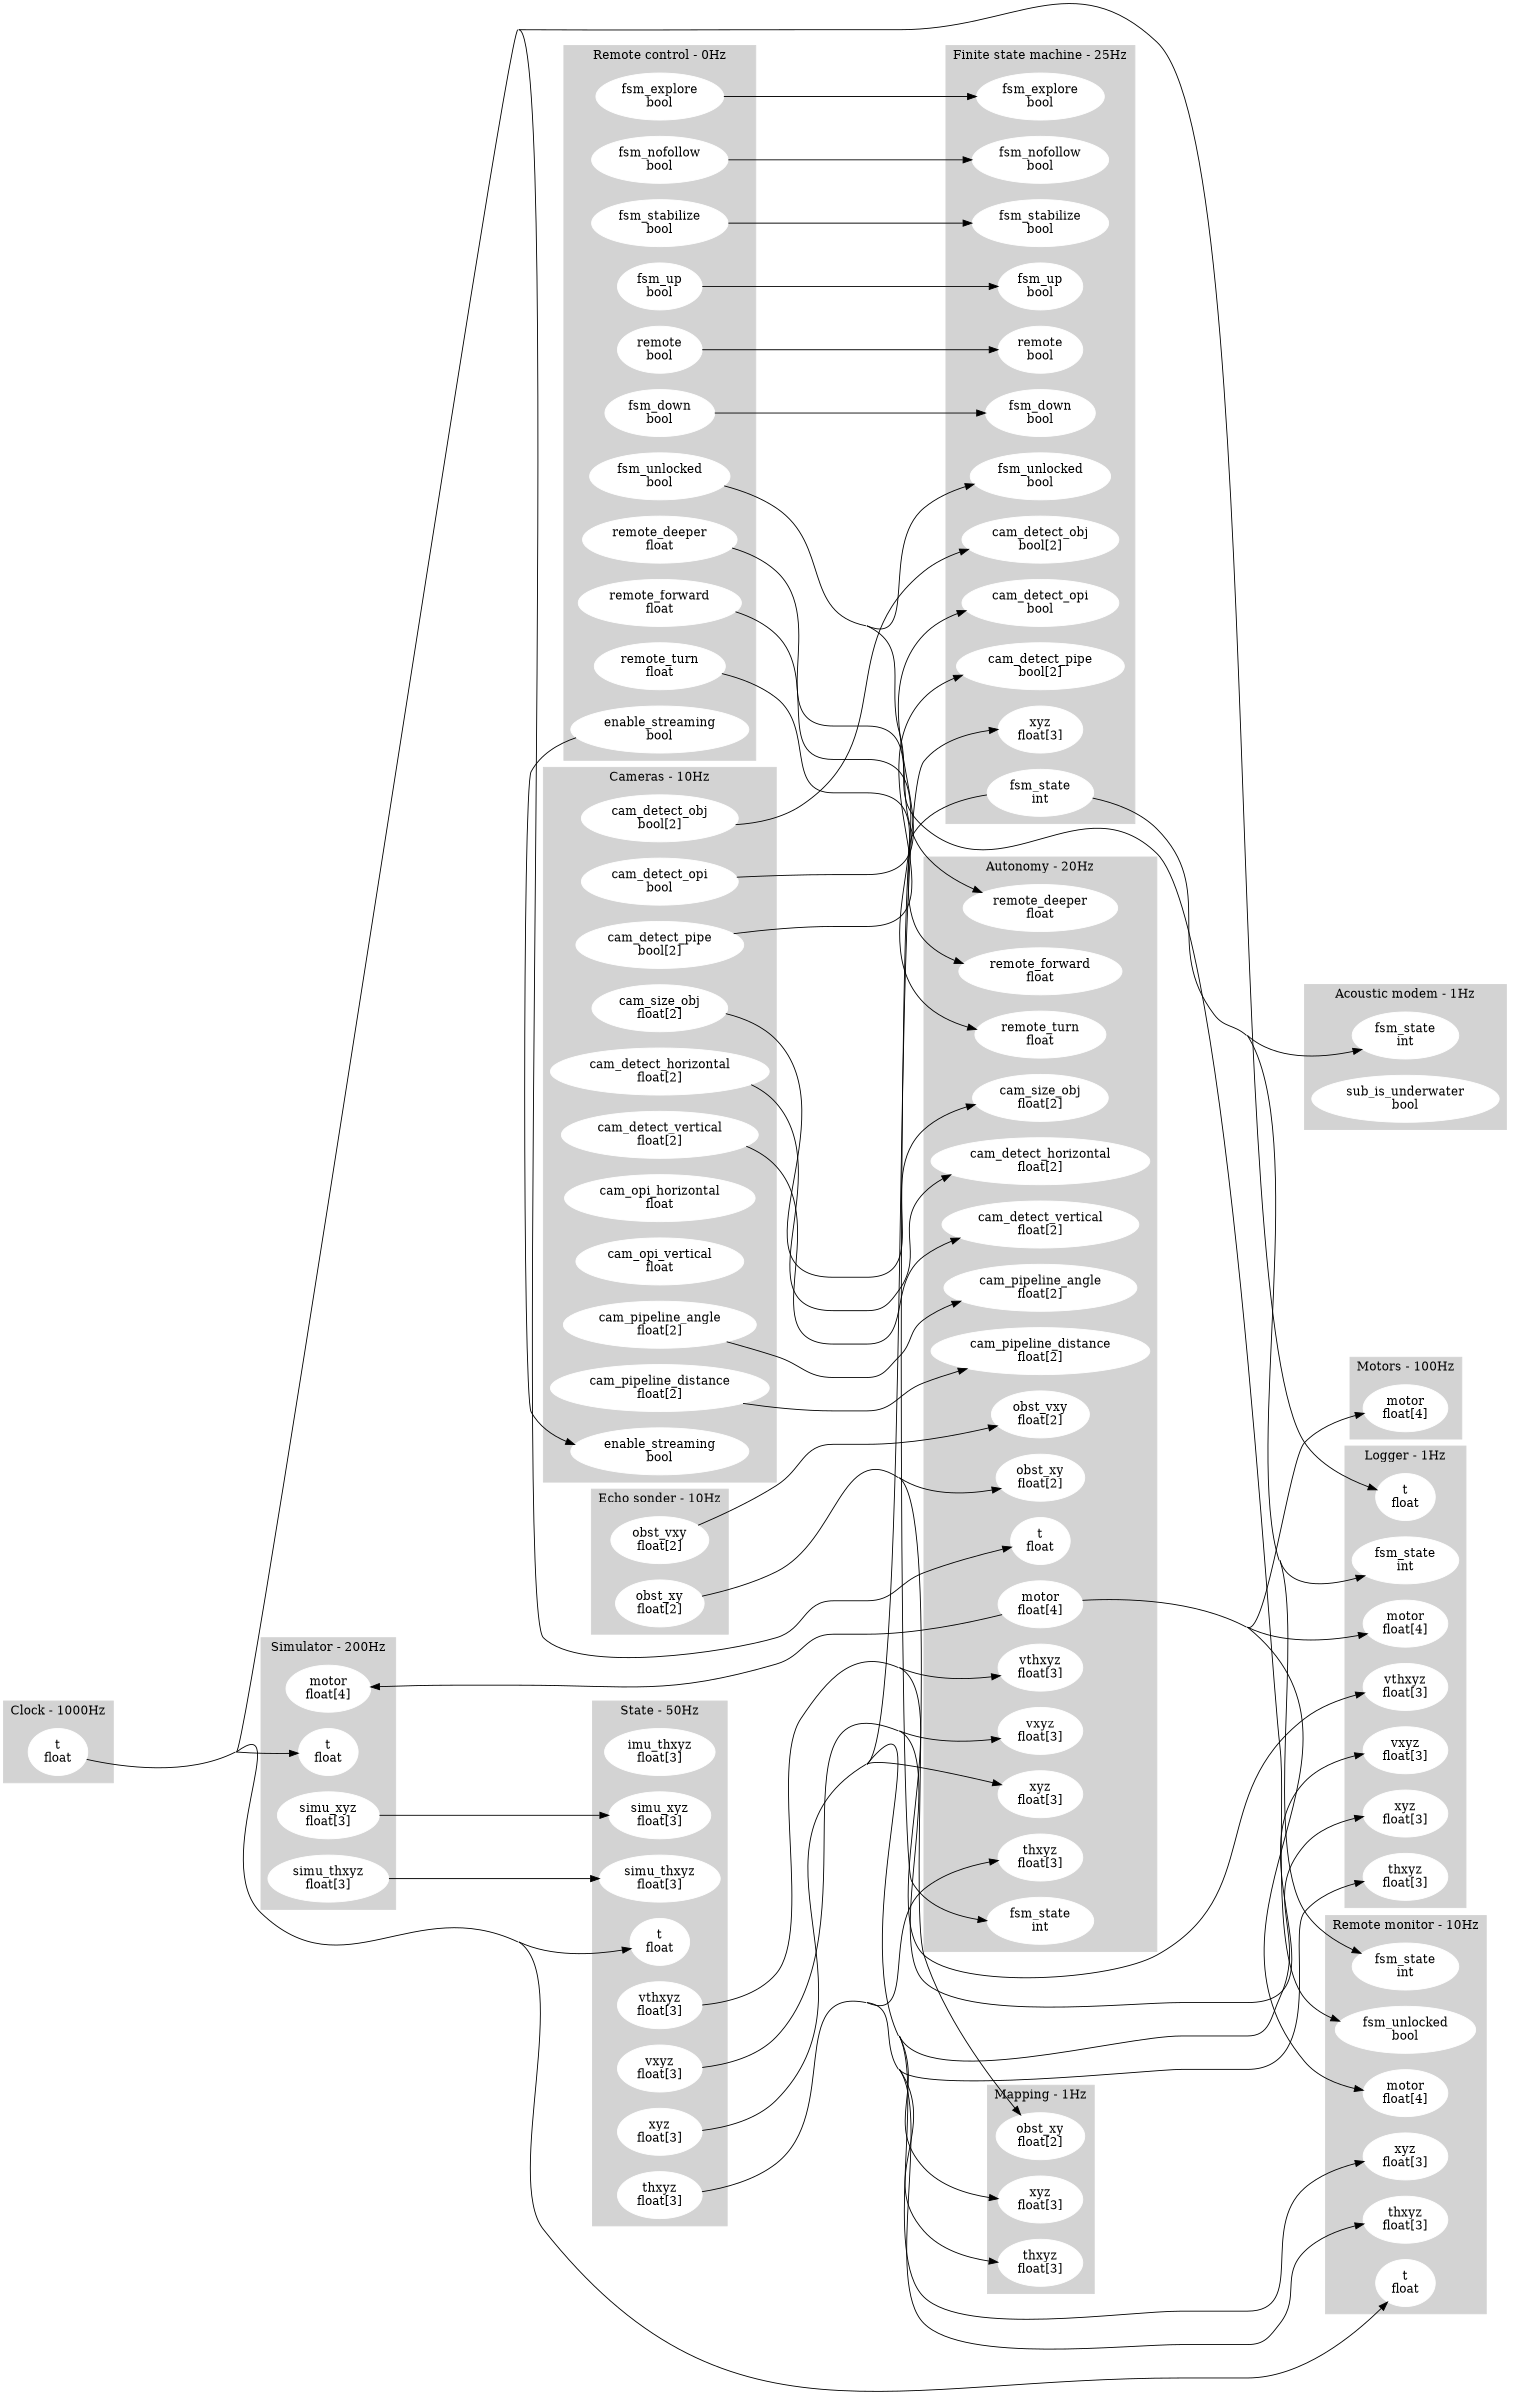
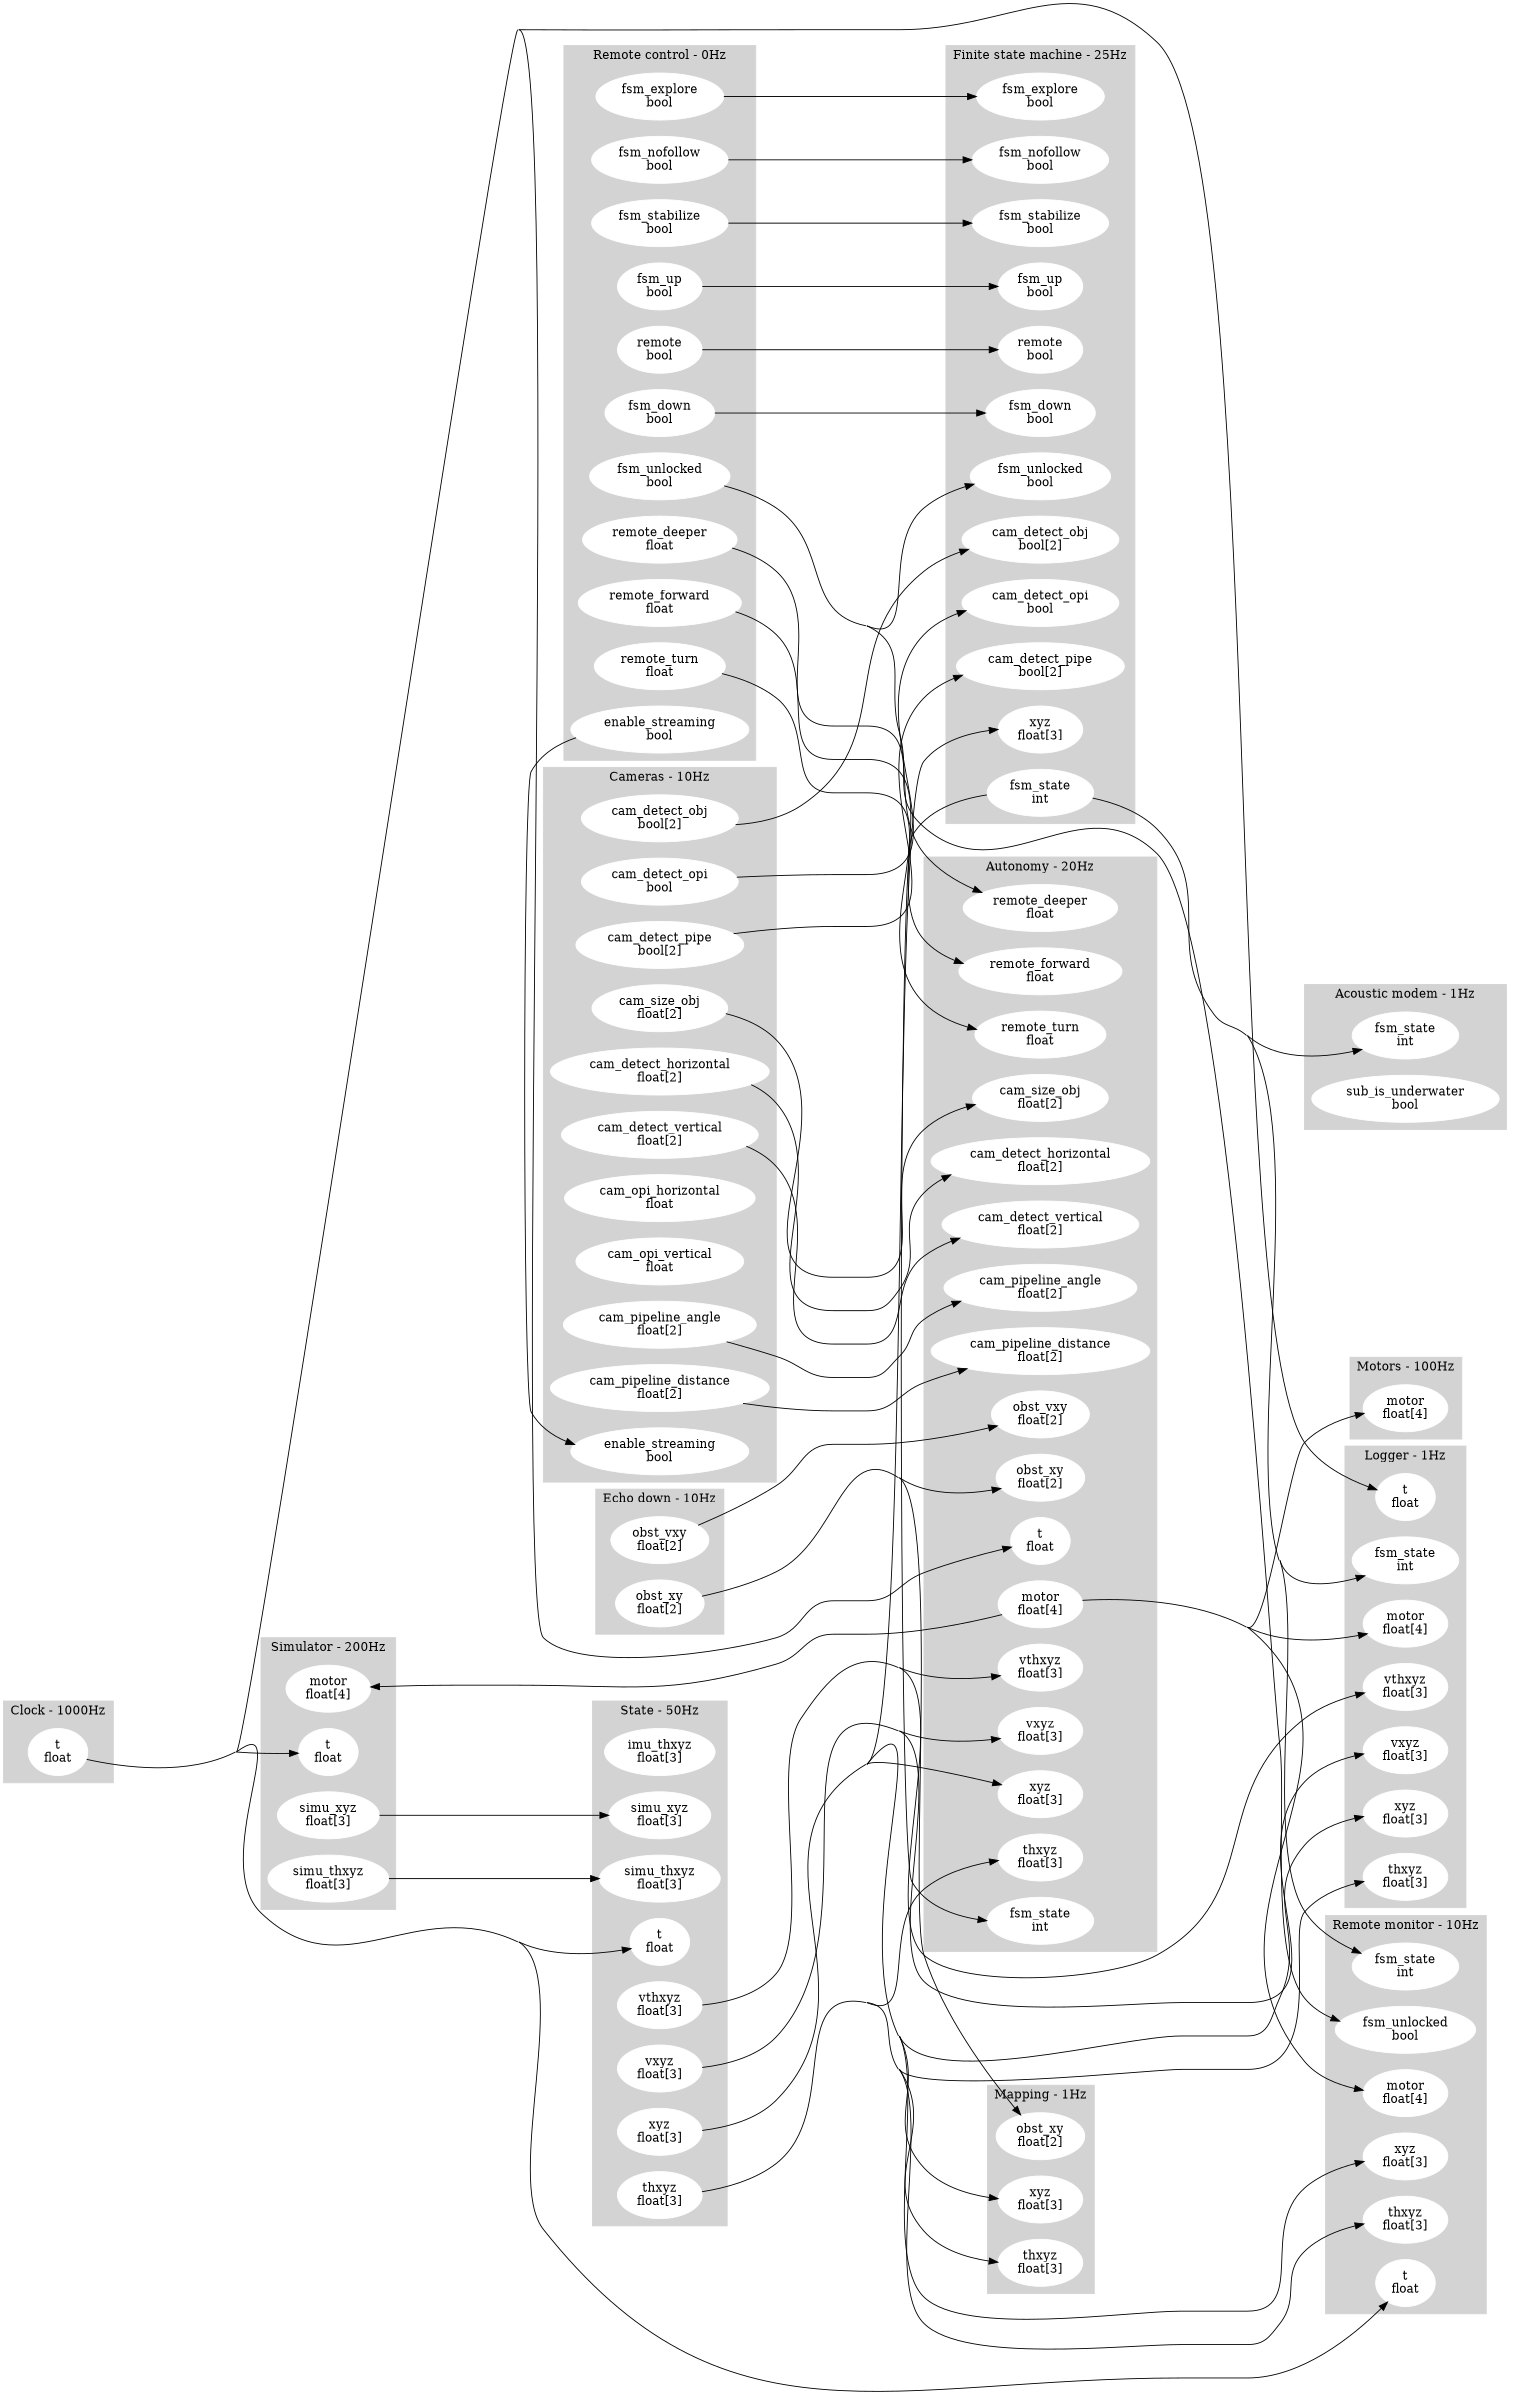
(660, 1499) -> (660, 1499)
